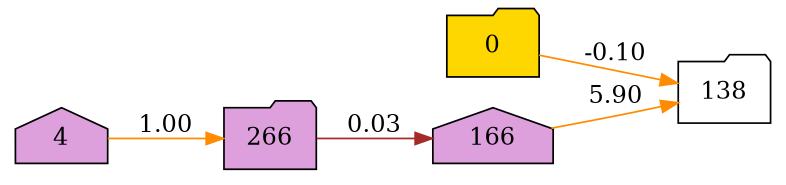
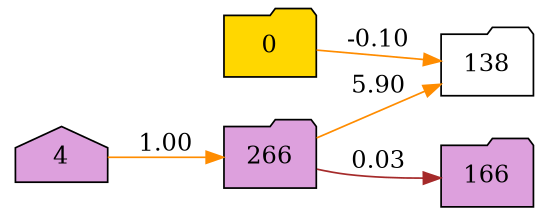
(606, 118) -> (371, 115)
(493, 138) -> (487, 176)
